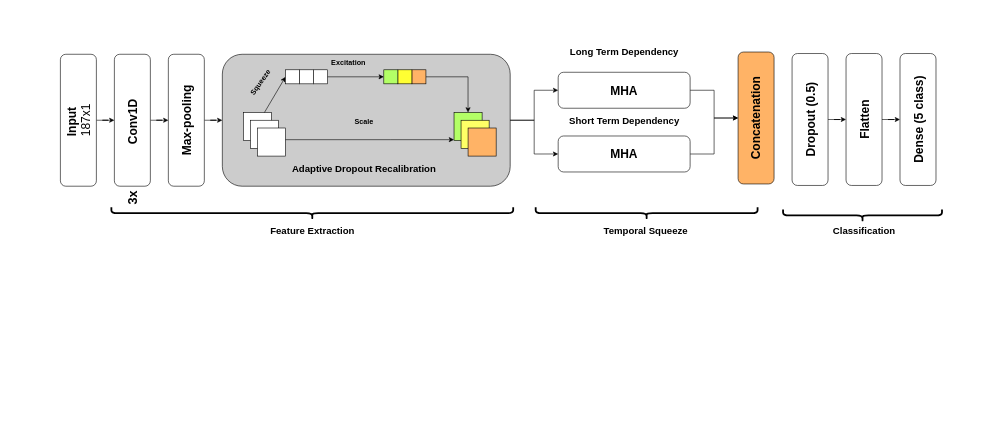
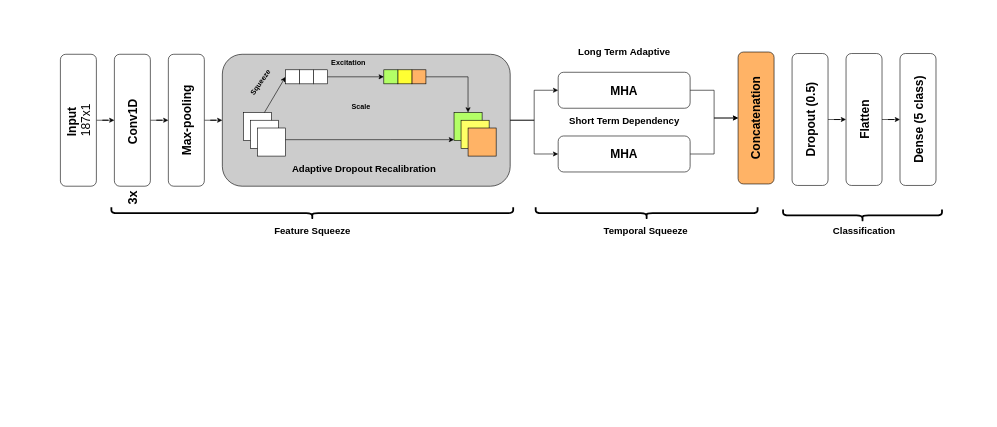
(625, 51) -> (625, 51)
(364, 122) -> (361, 107)
(313, 231) -> (313, 231)
